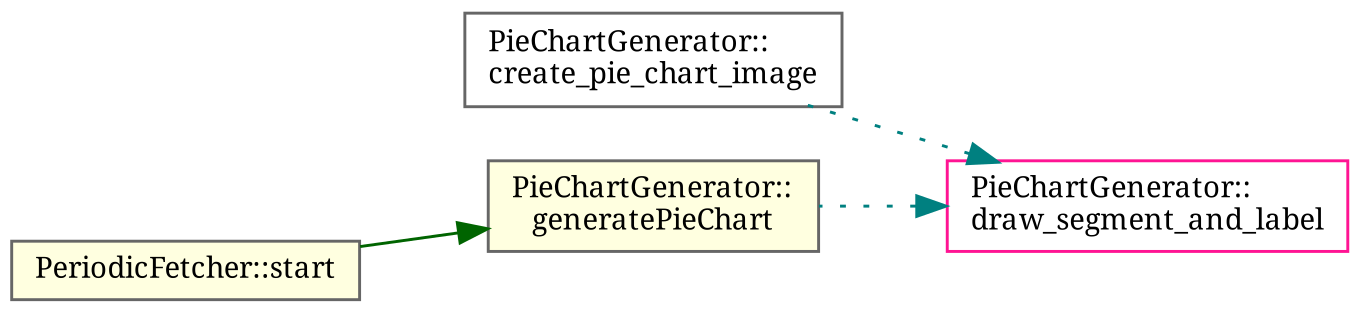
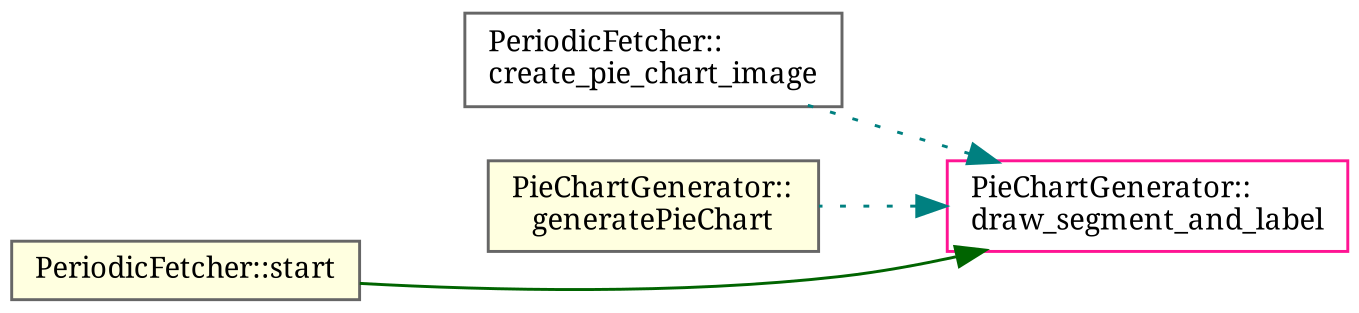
(653, 60) -> (653, 60)
(409, 240) -> (659, 288)
